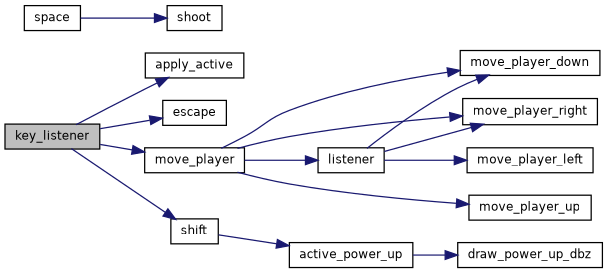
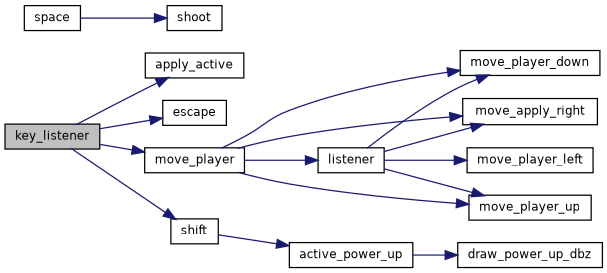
(530, 112) -> (530, 112)
none -> (428, 181)
